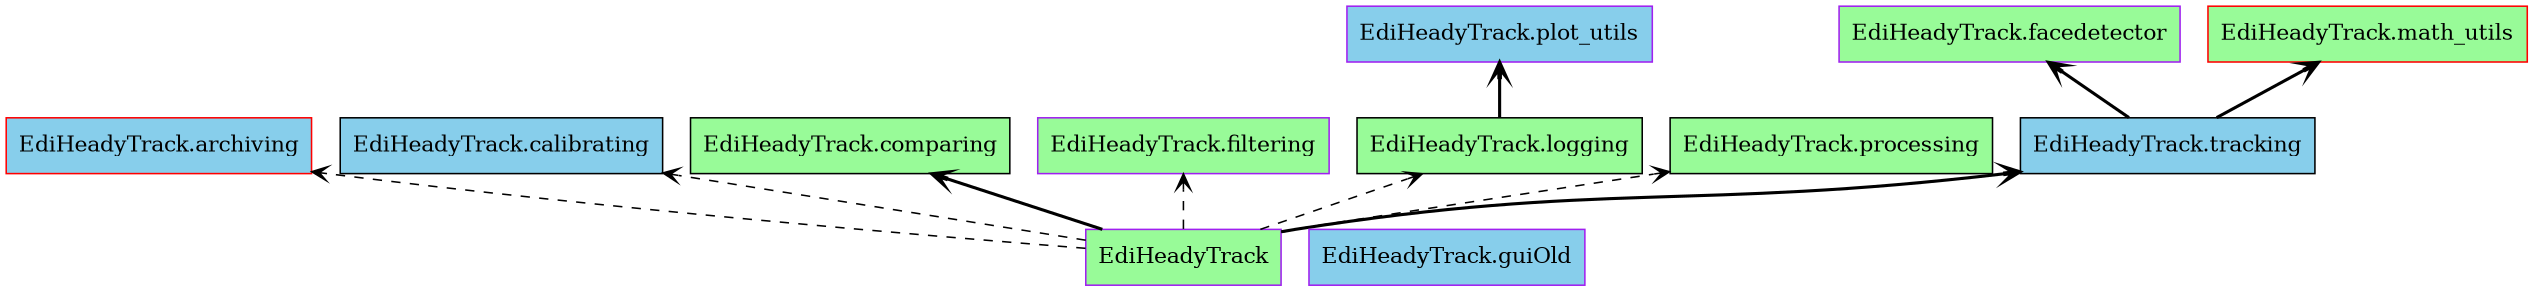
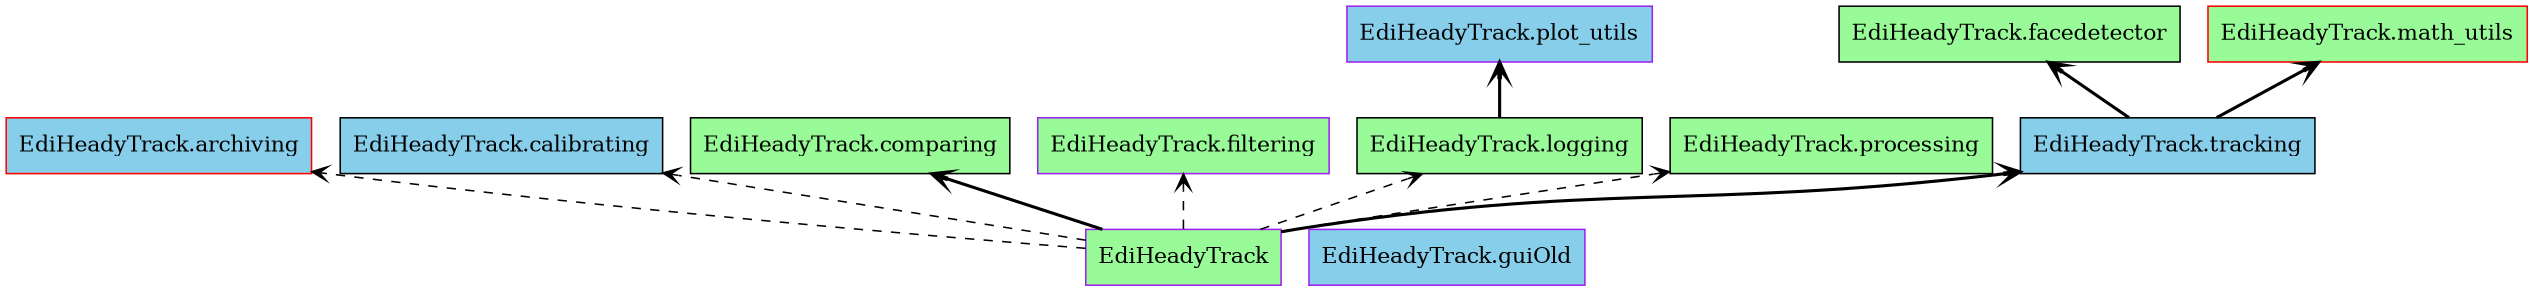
(2010, 34) -> (2010, 34)
